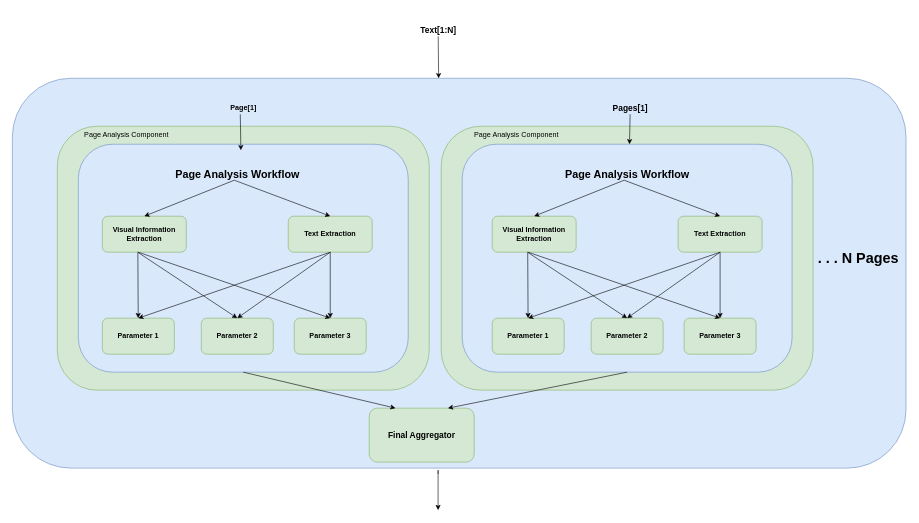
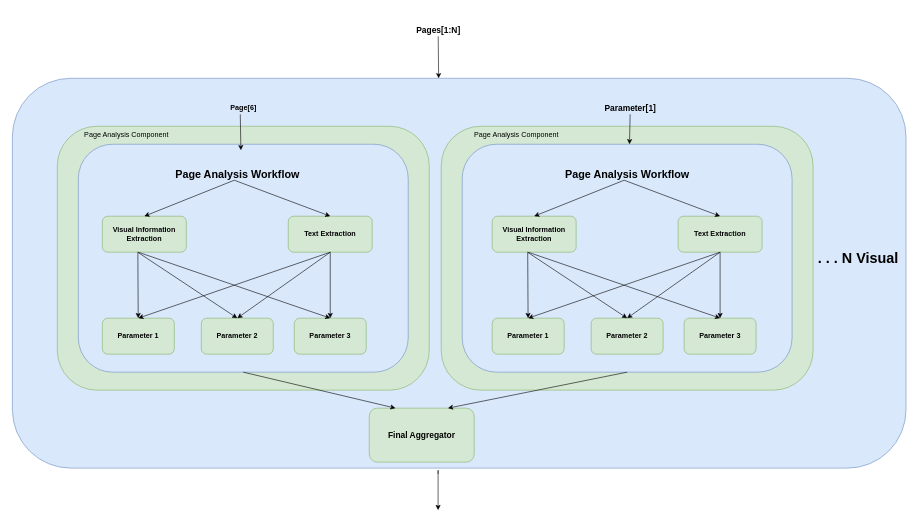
(439, 30) -> (439, 30)
(244, 108) -> (244, 108)
(631, 108) -> (631, 108)
(859, 258) -> (859, 258)
